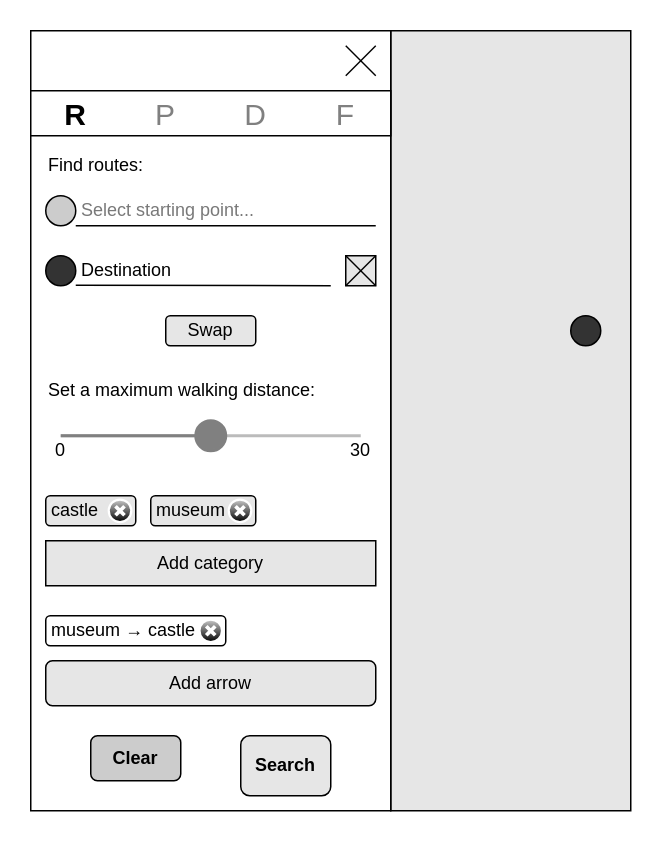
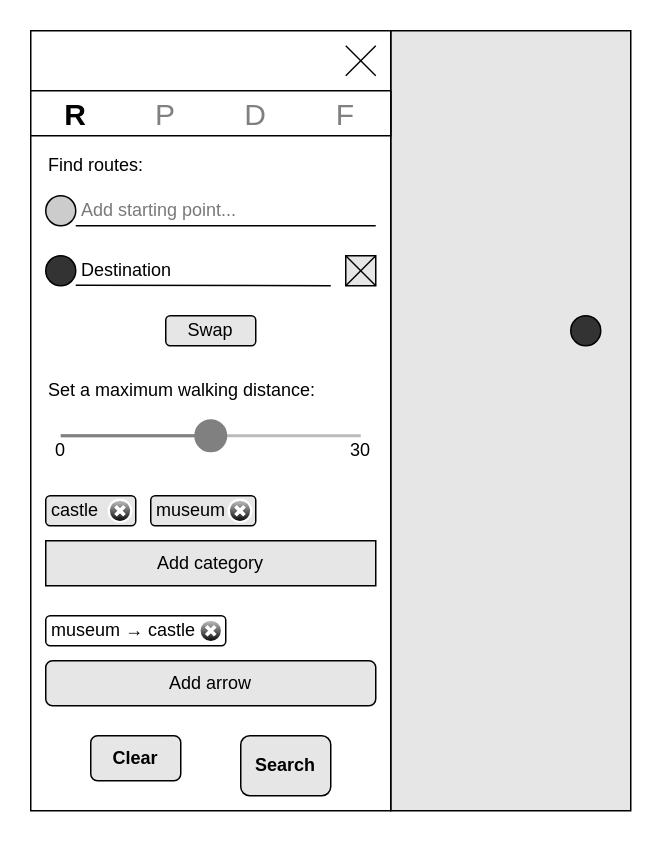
(184, 211) -> (171, 211)
(136, 758) -> (136, 758)
